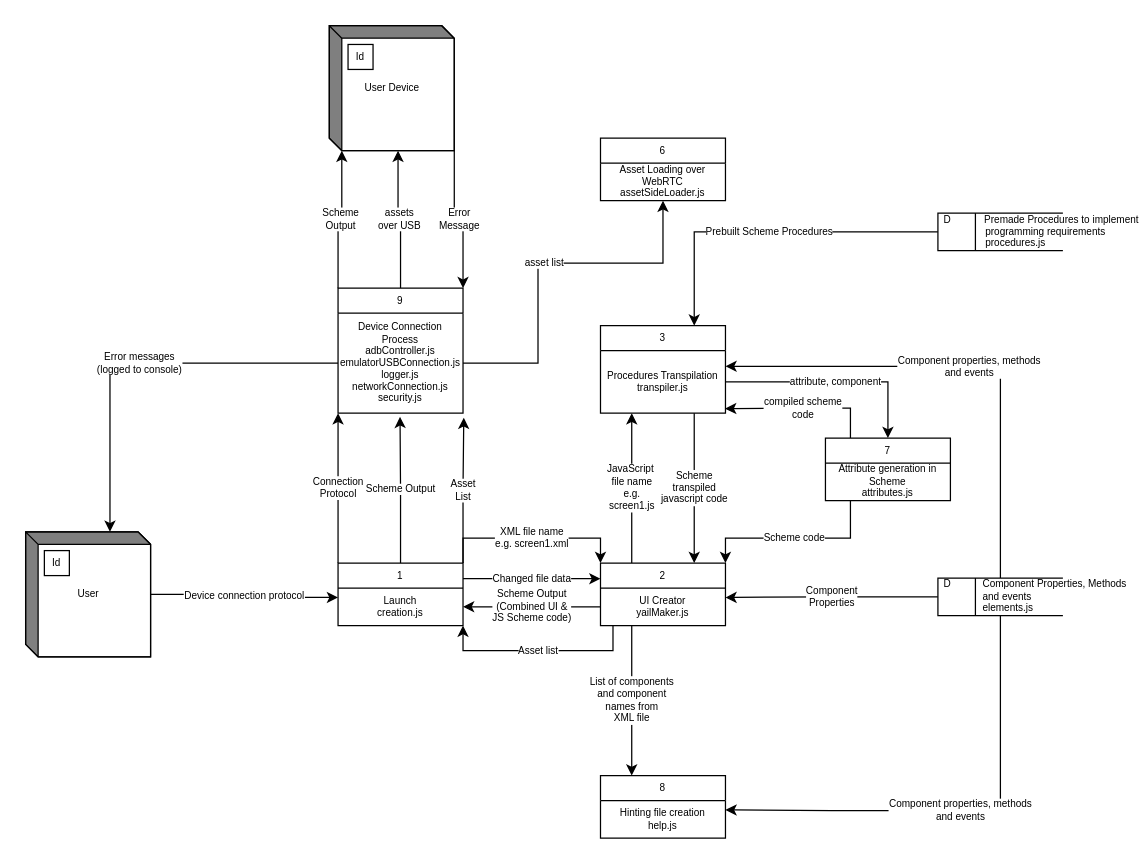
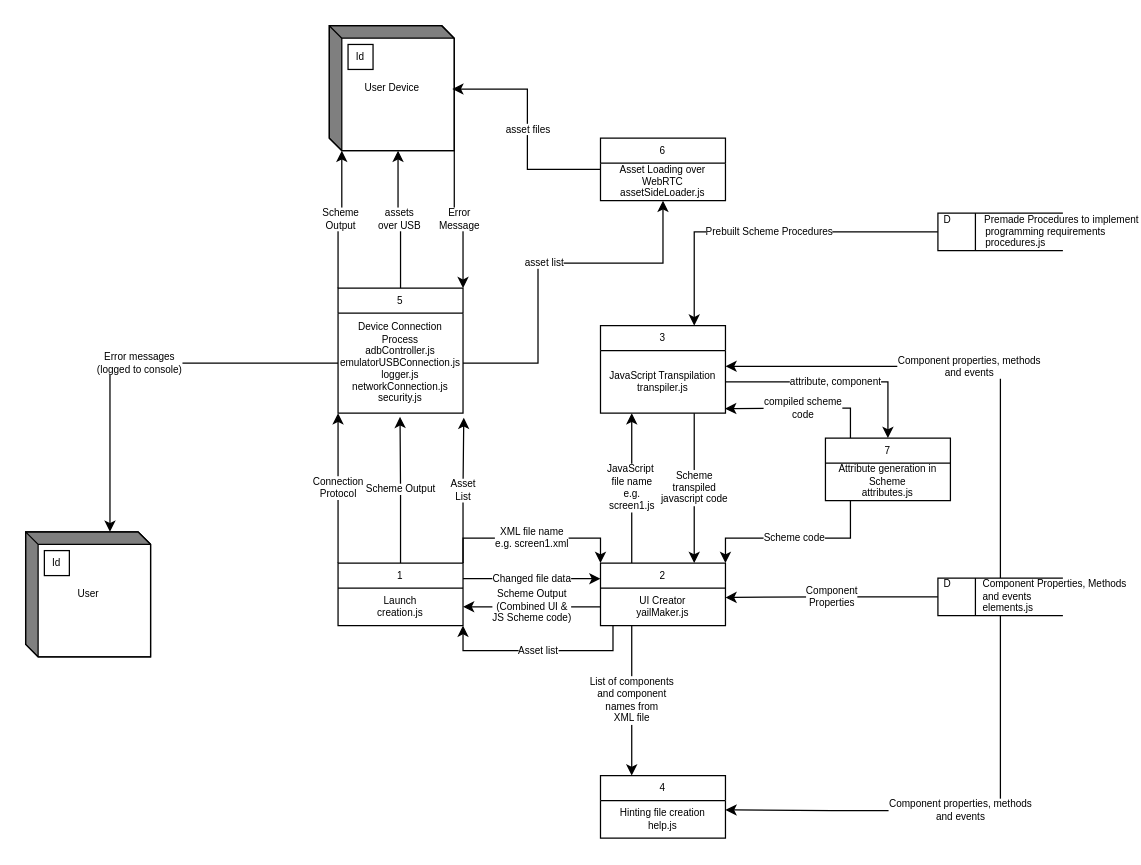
none -> (528, 132)
(400, 300) -> (400, 300)
(663, 382) -> (663, 382)
(242, 594) -> none
(663, 788) -> (663, 788)
